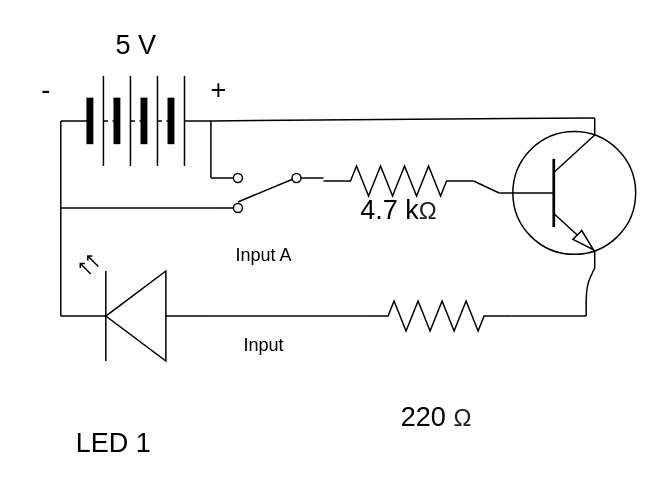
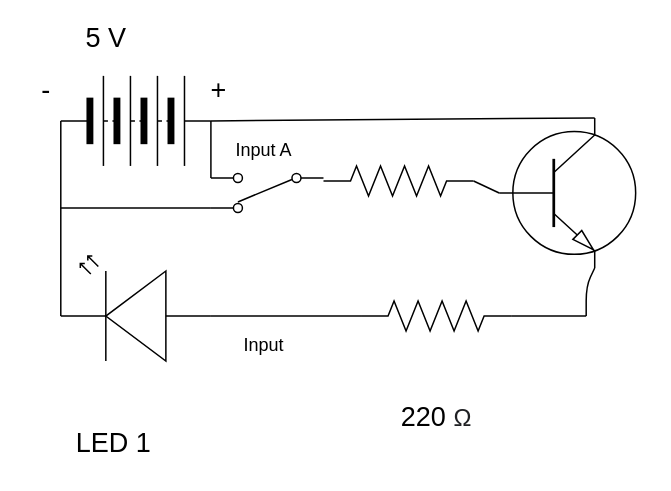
(136, 46) -> (106, 38)
(398, 211) -> none
(263, 256) -> (263, 151)
